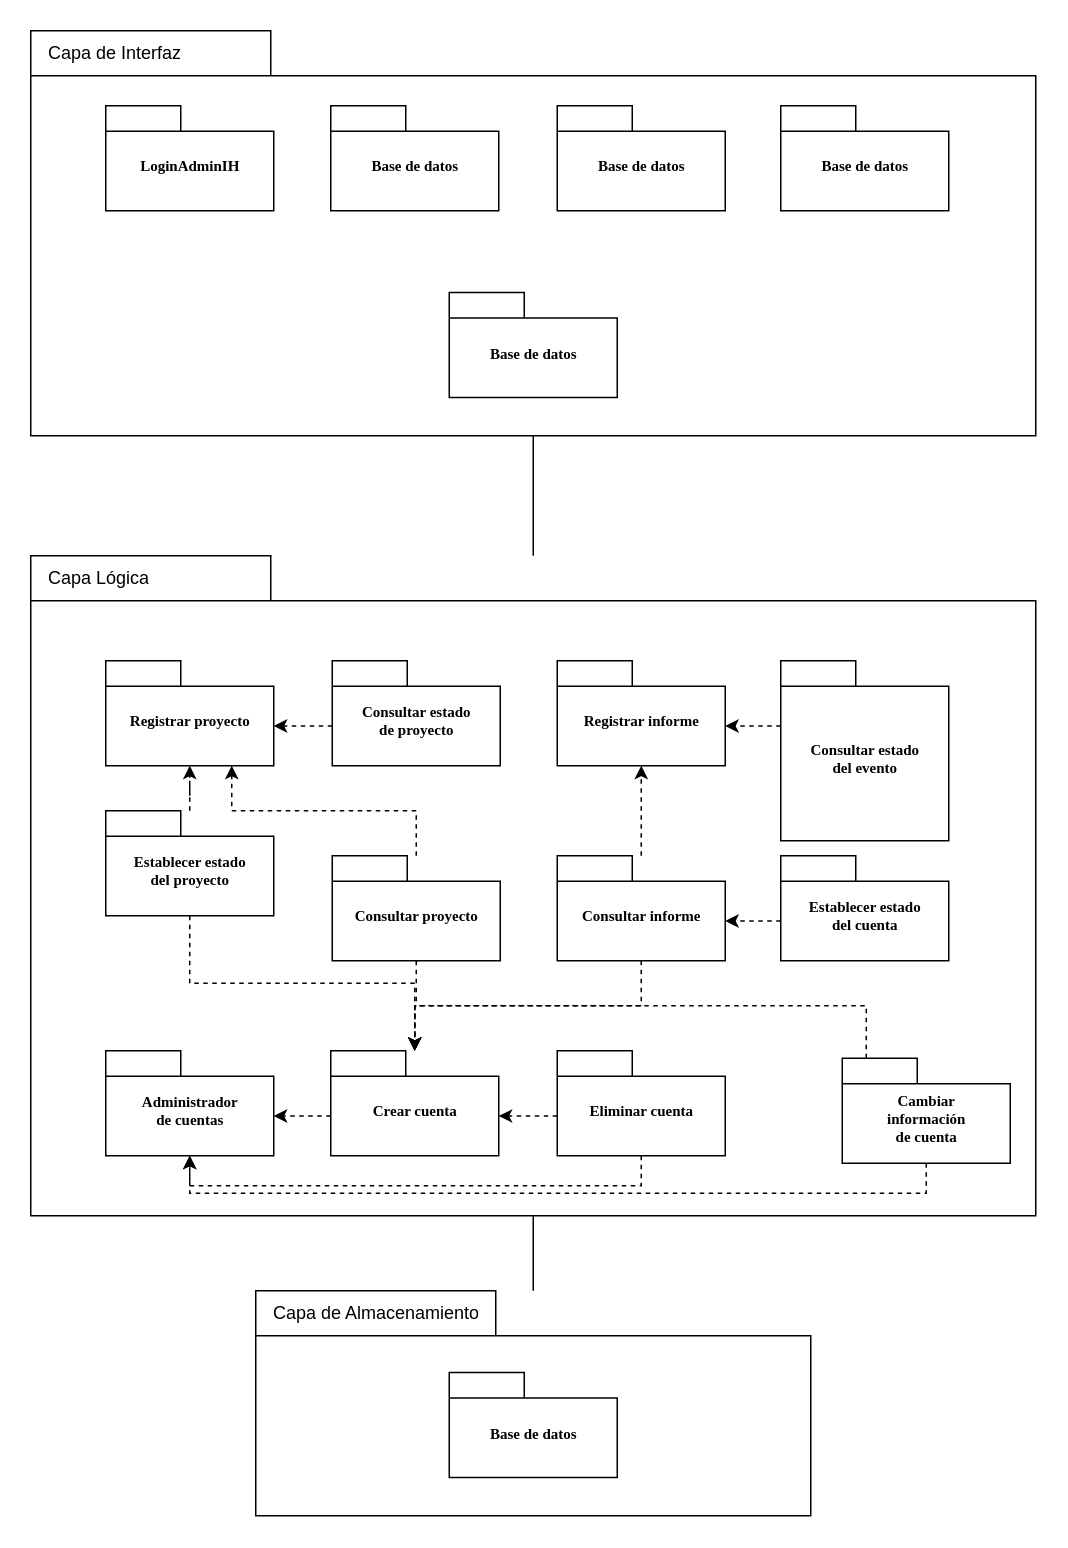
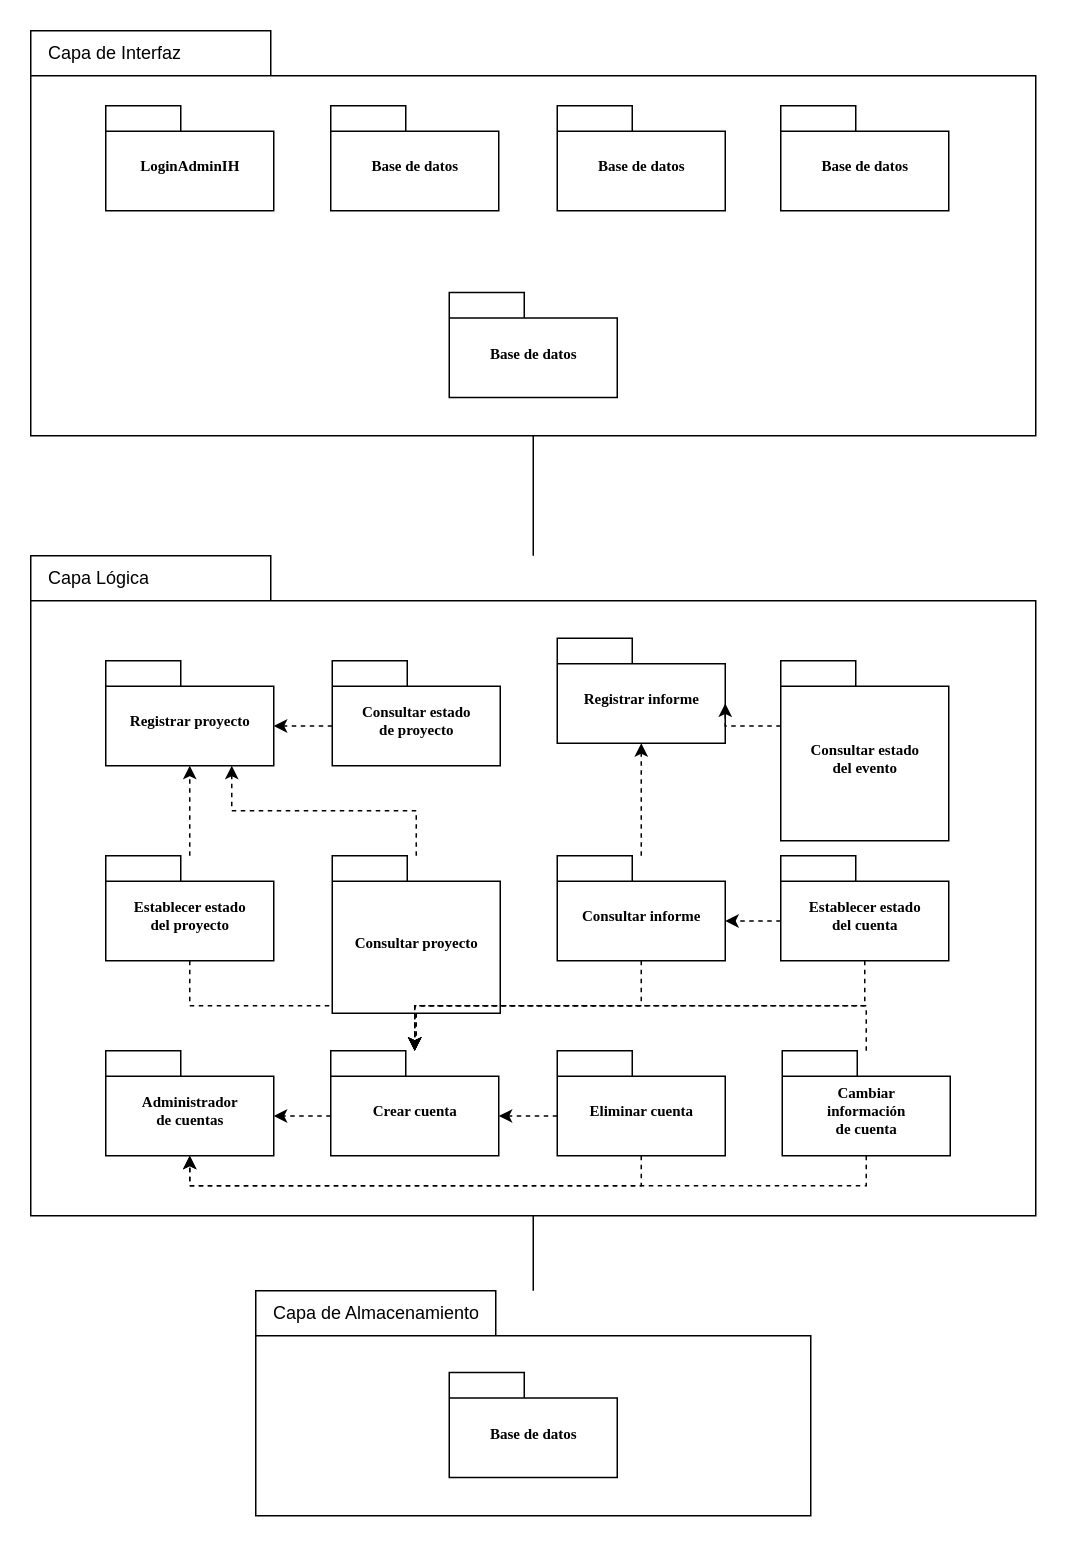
(641, 713) -> (641, 691)
(190, 863) -> (190, 908)
(416, 908) -> (416, 935)
none -> (865, 981)
(926, 1111) -> (866, 1103)
